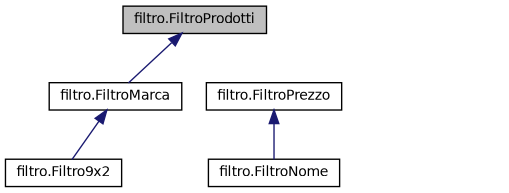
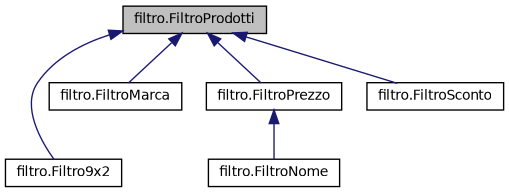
none -> (239, 63)
none -> (435, 96)
(85, 140) -> (39, 81)
